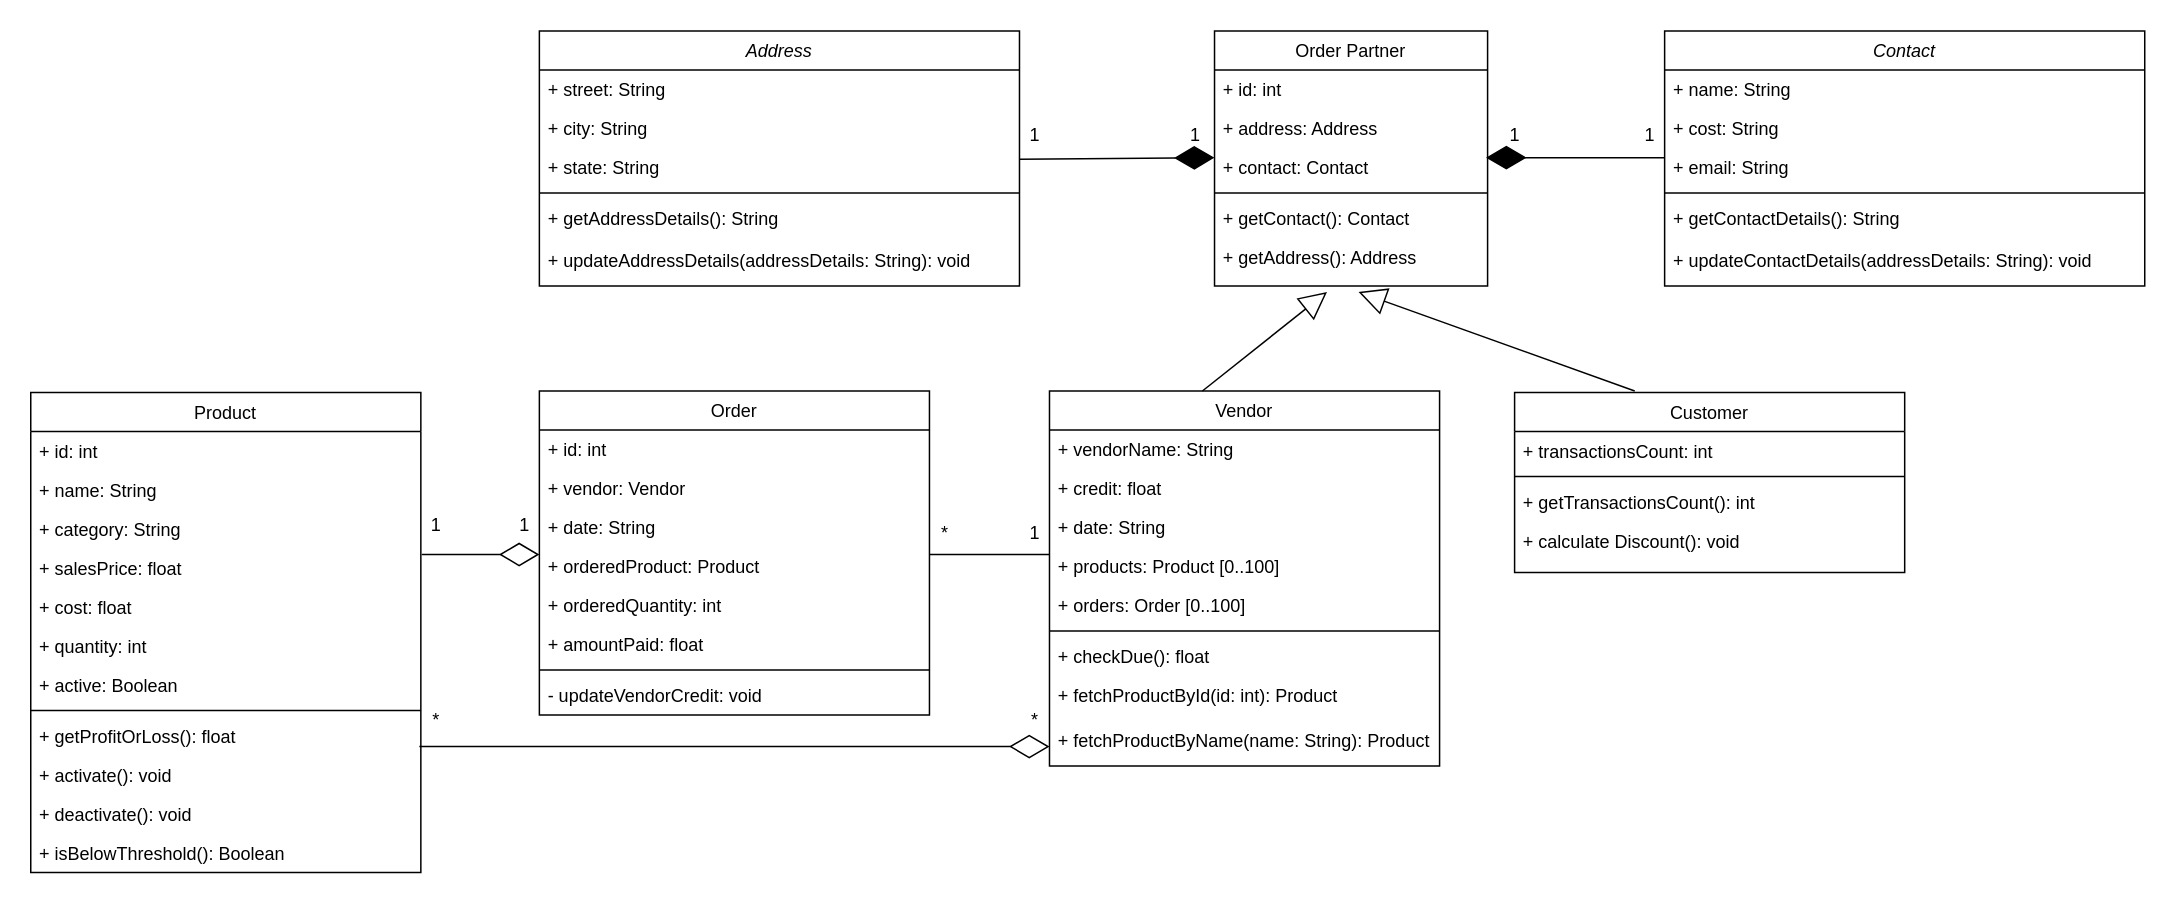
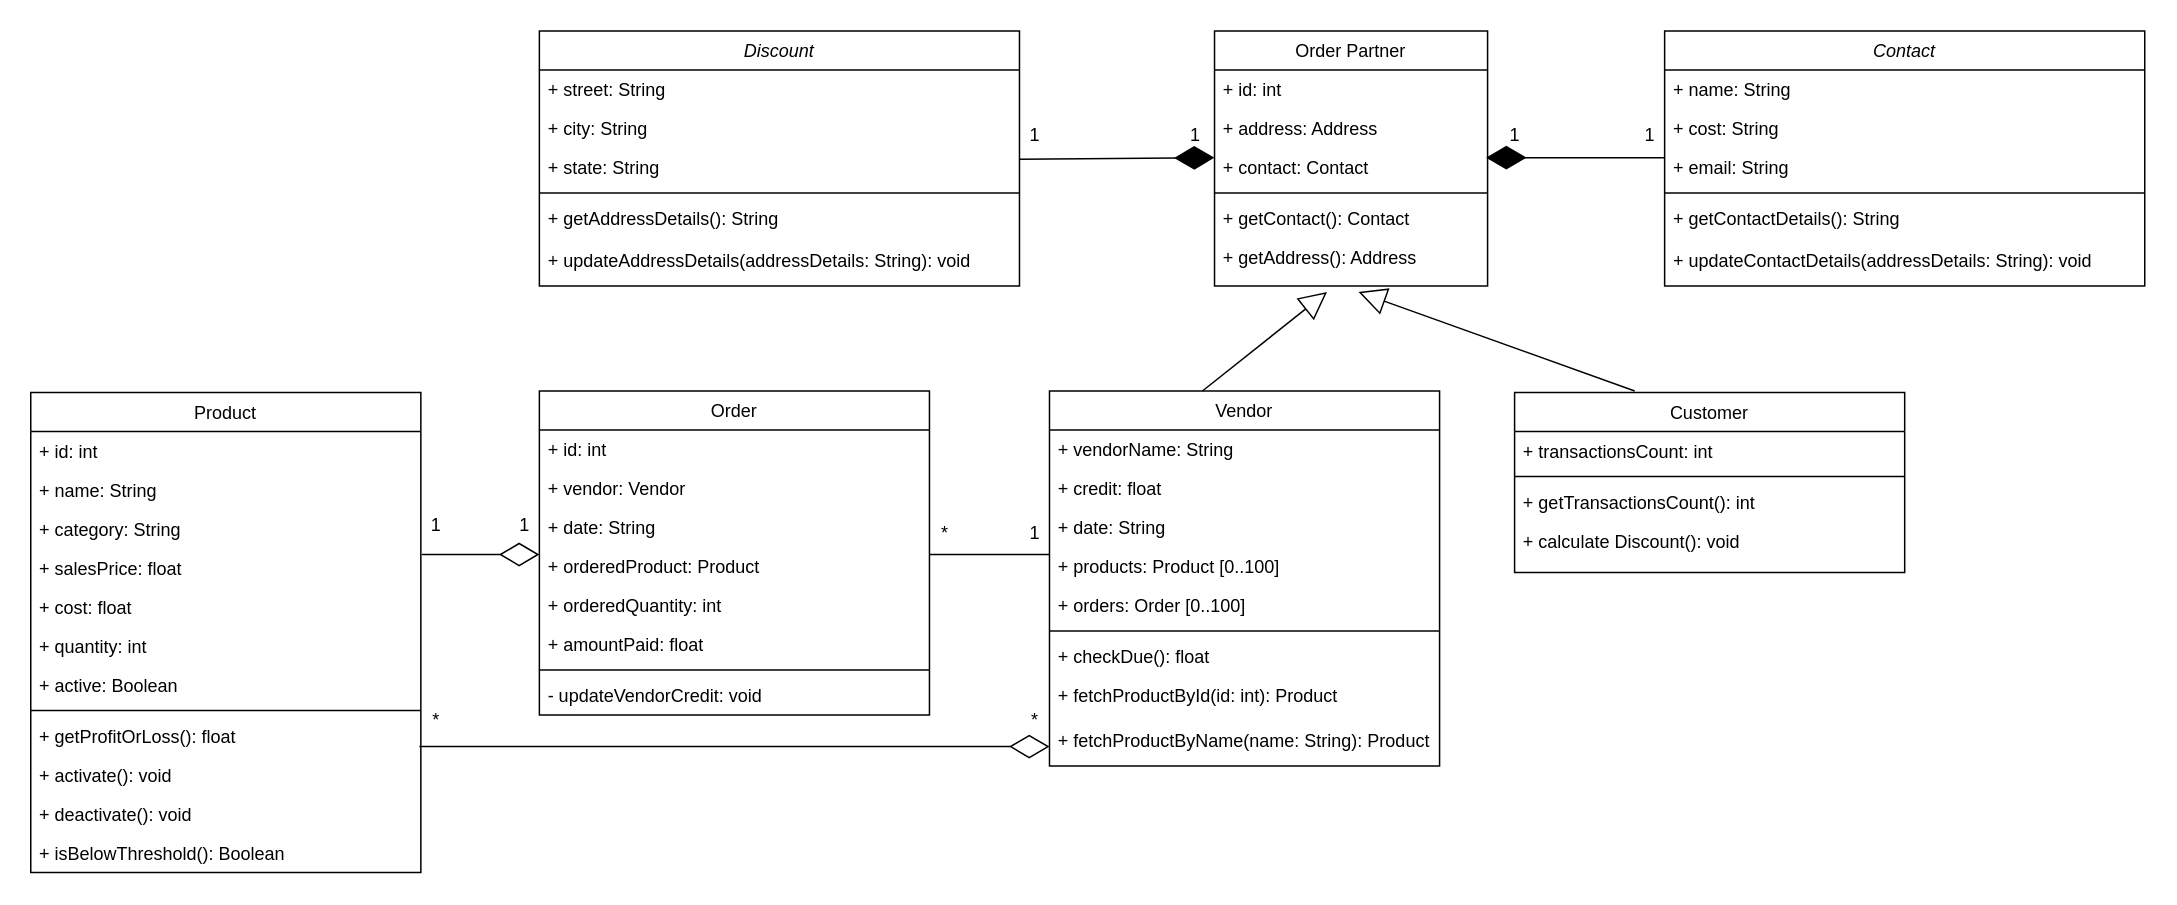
(779, 51) -> (779, 51)
